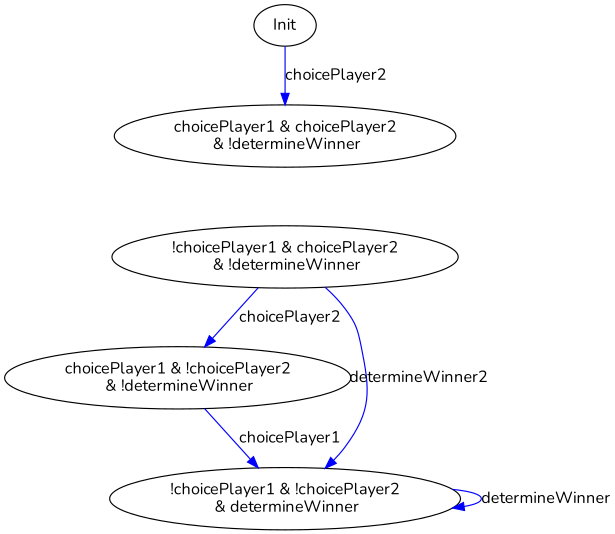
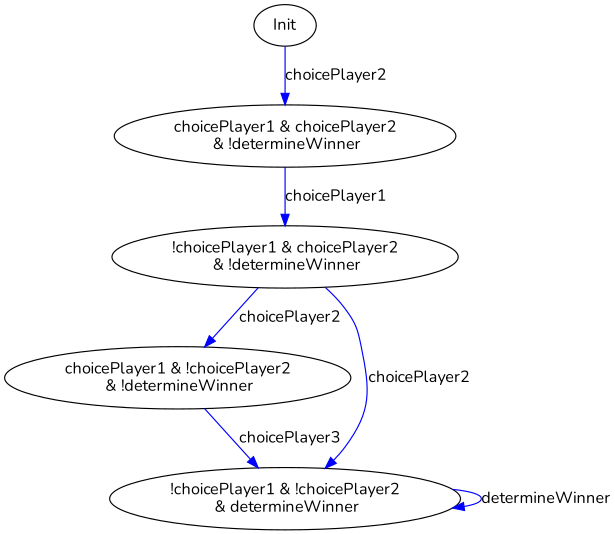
none -> (285, 191)
(419, 378) -> (419, 378)
(290, 438) -> (290, 438)
